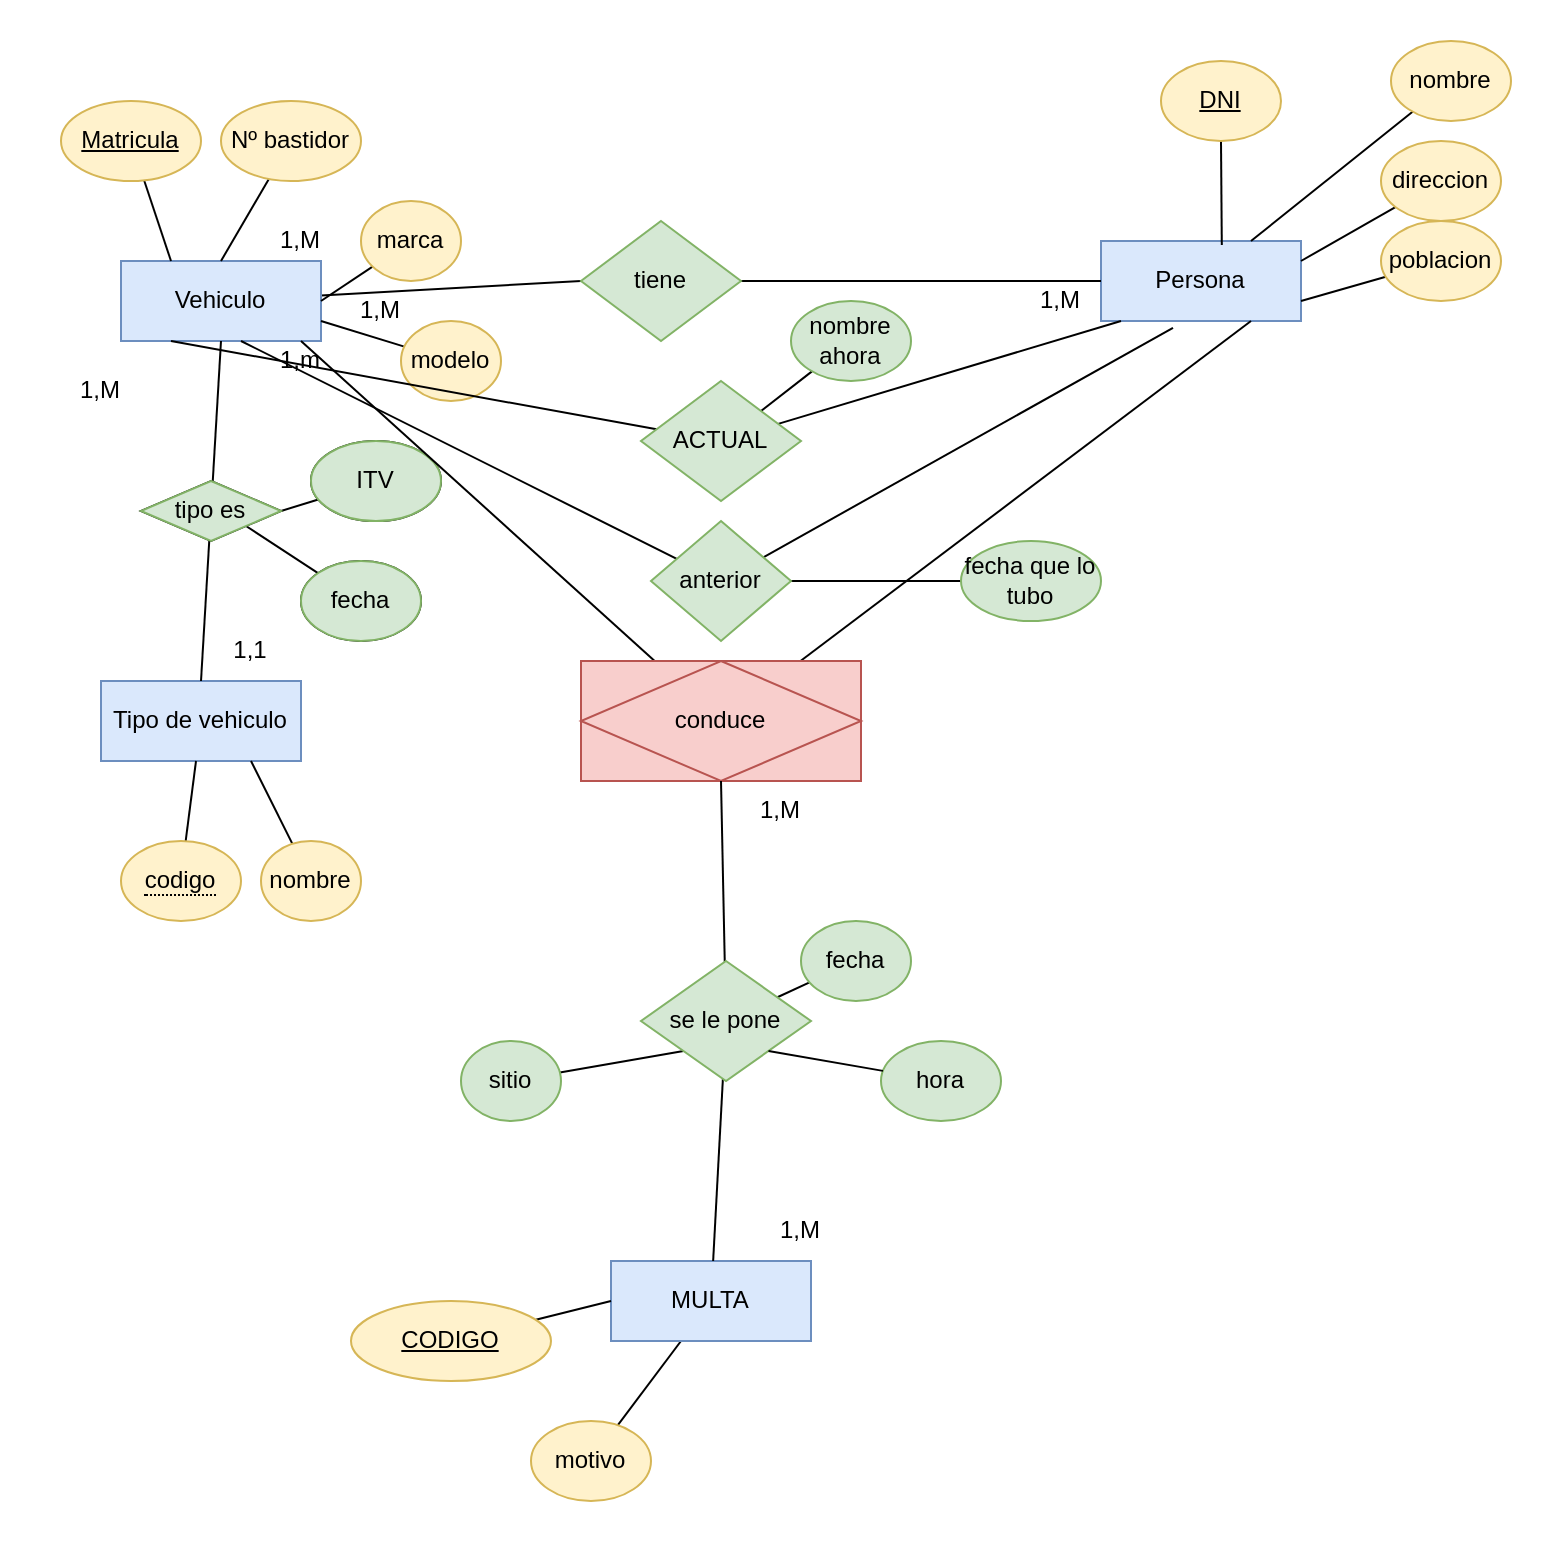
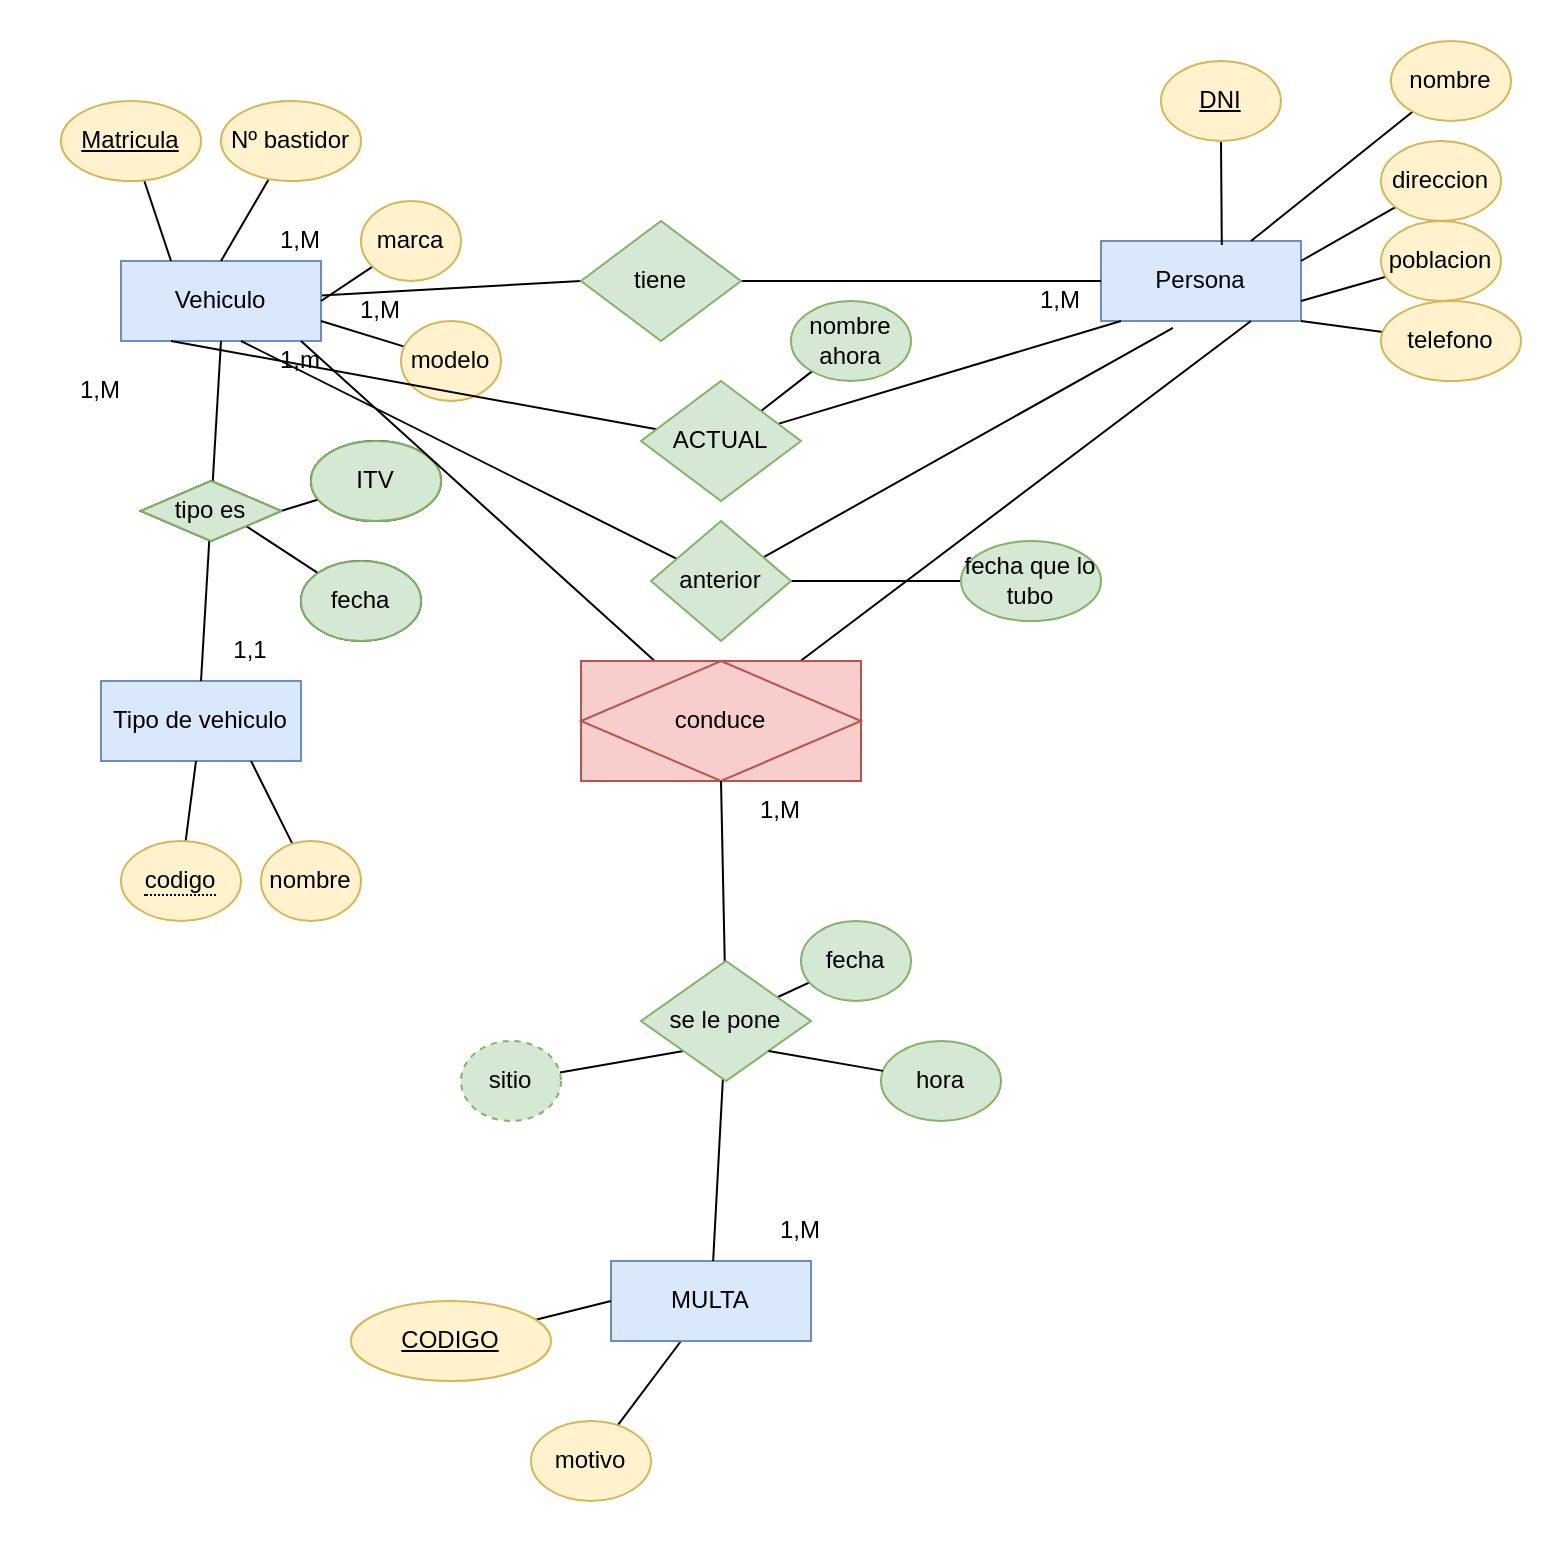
none -> (1342, 326)
none -> (1451, 341)
(511, 1081) -> (511, 1081)
